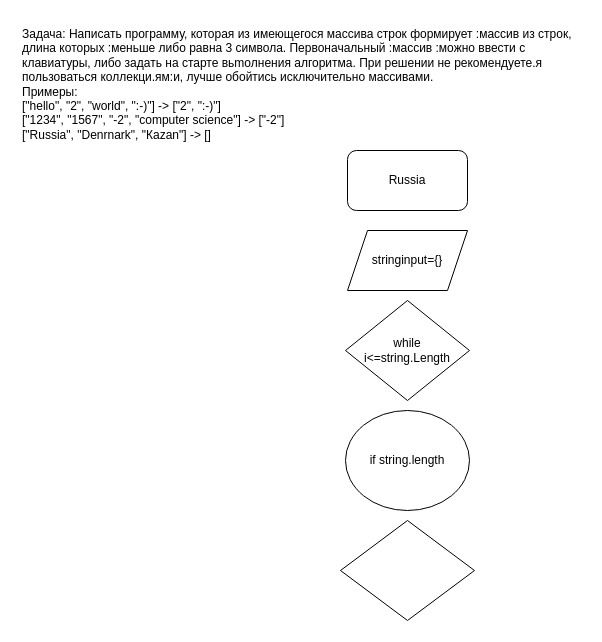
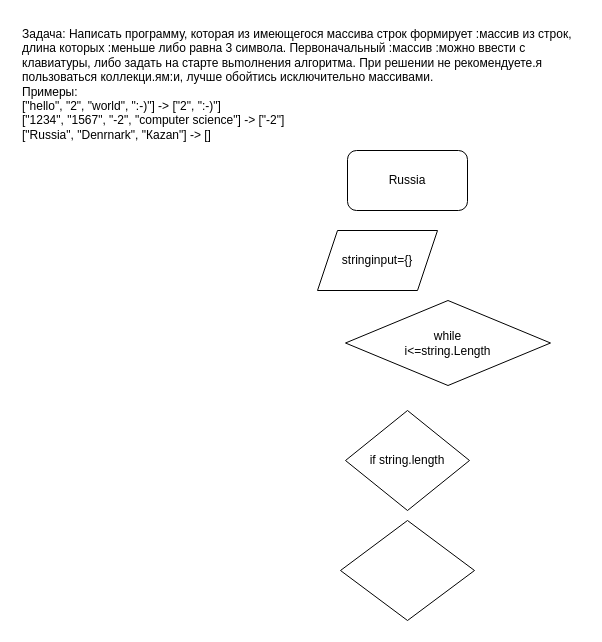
(408, 261) -> (378, 261)
(408, 351) -> (448, 343)
(408, 461) -> (408, 461)
